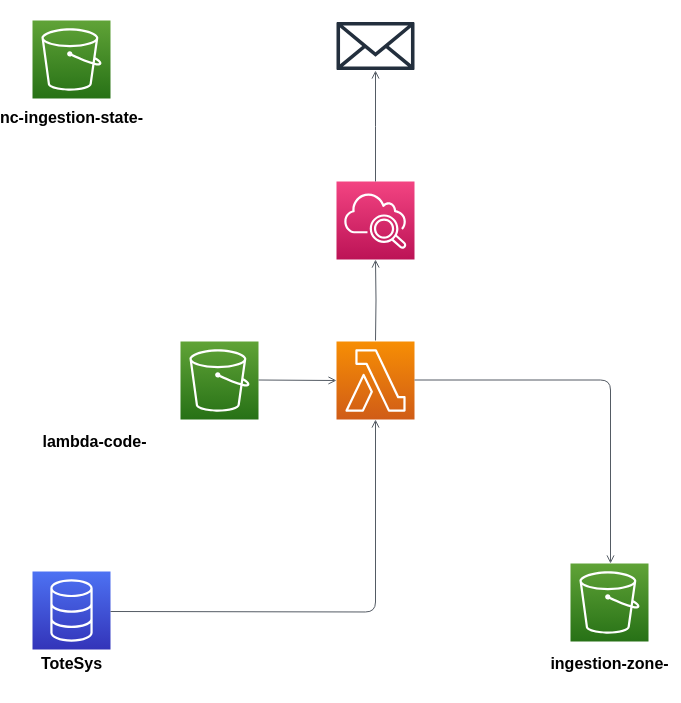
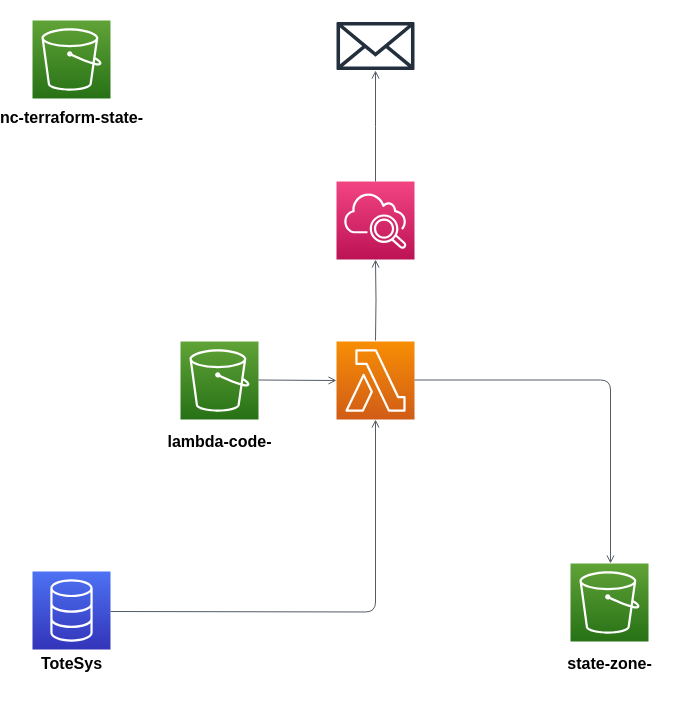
(72, 116) -> (72, 116)
(95, 440) -> (220, 440)
(610, 662) -> (610, 662)
